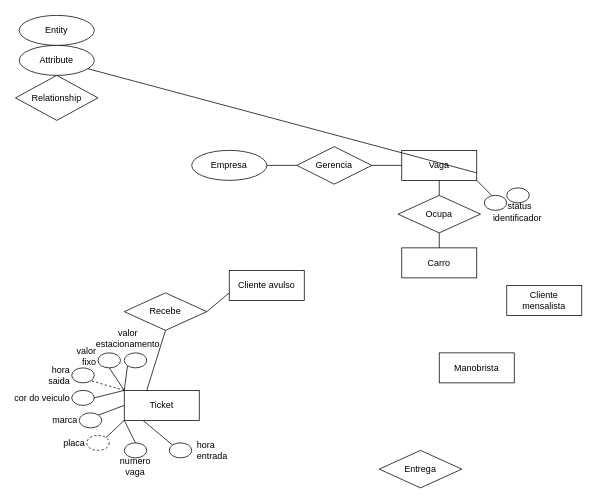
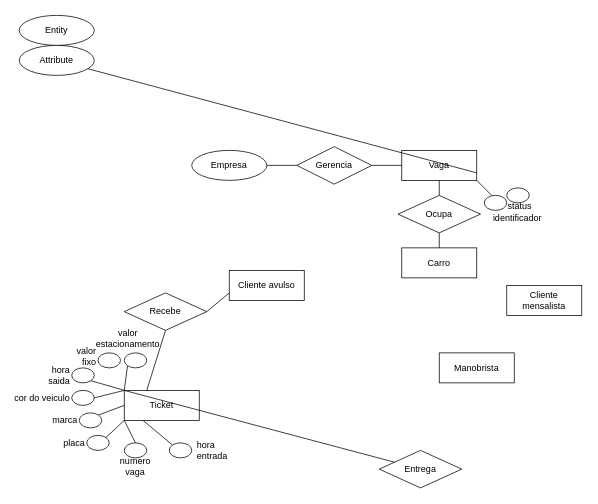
(57, 98) -> none
(116, 378) -> (260, 426)
(106, 385) -> (106, 385)
(98, 443) -> (98, 443)
